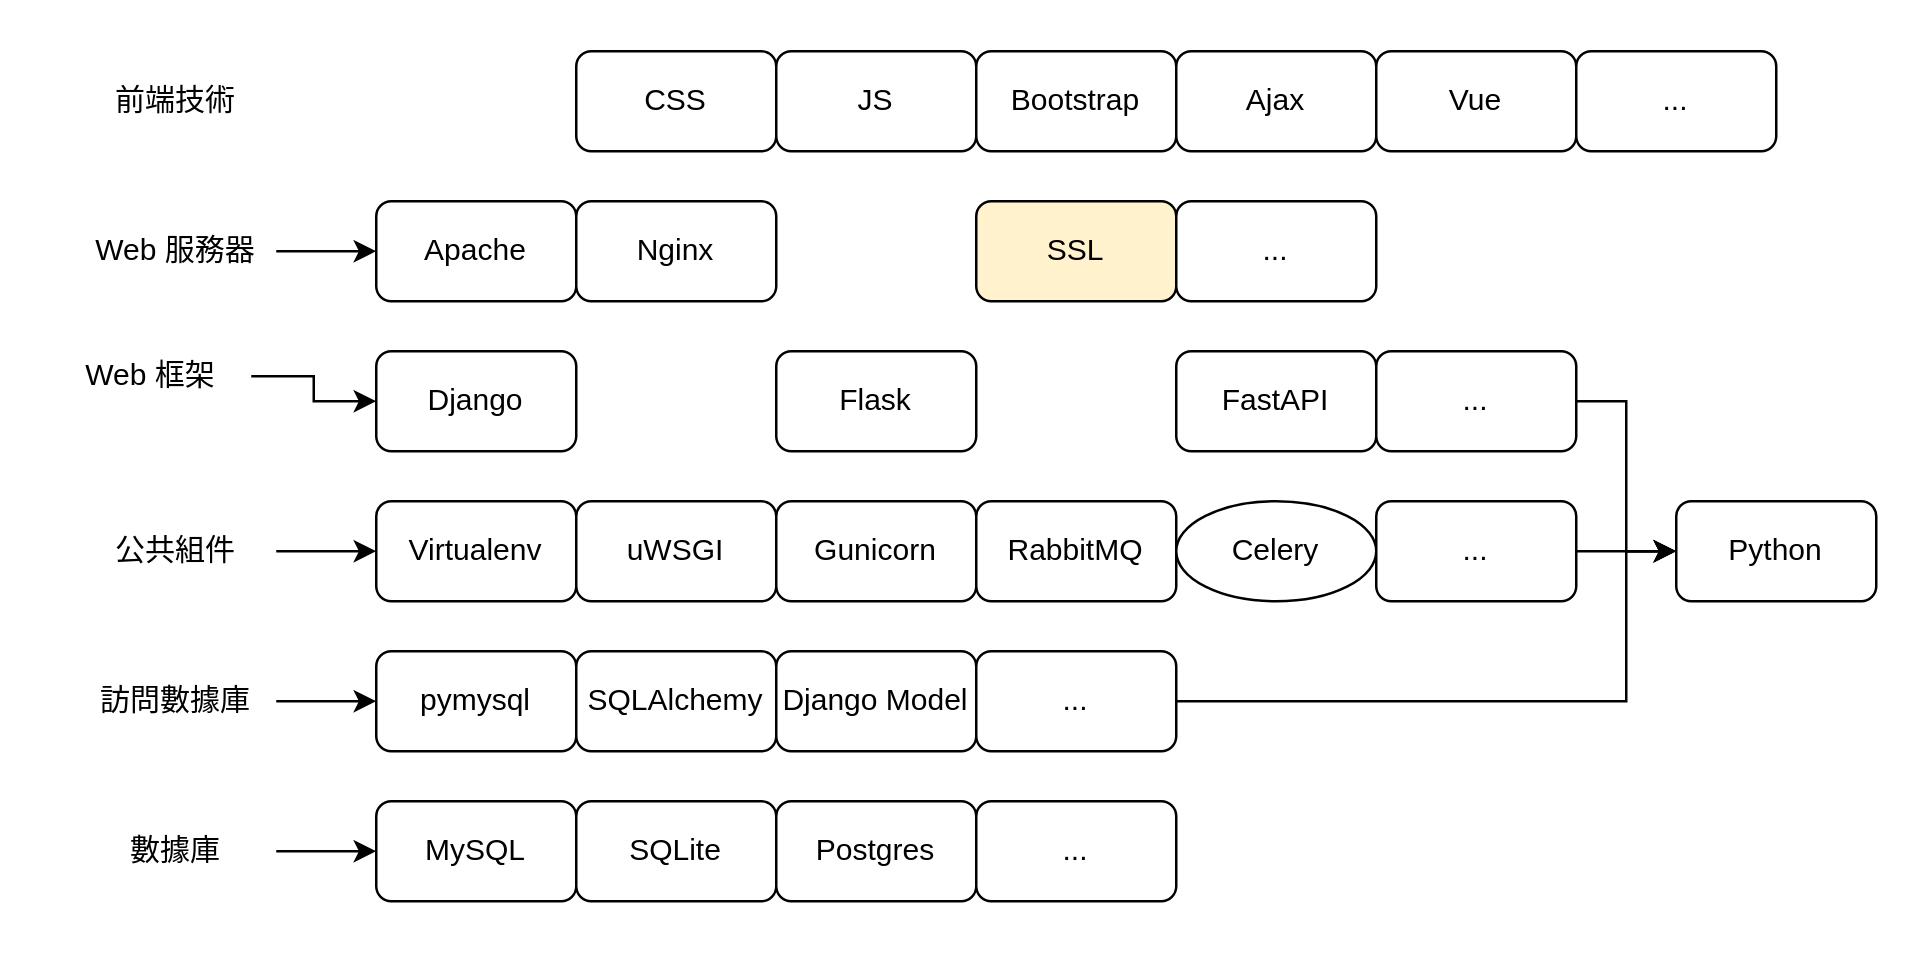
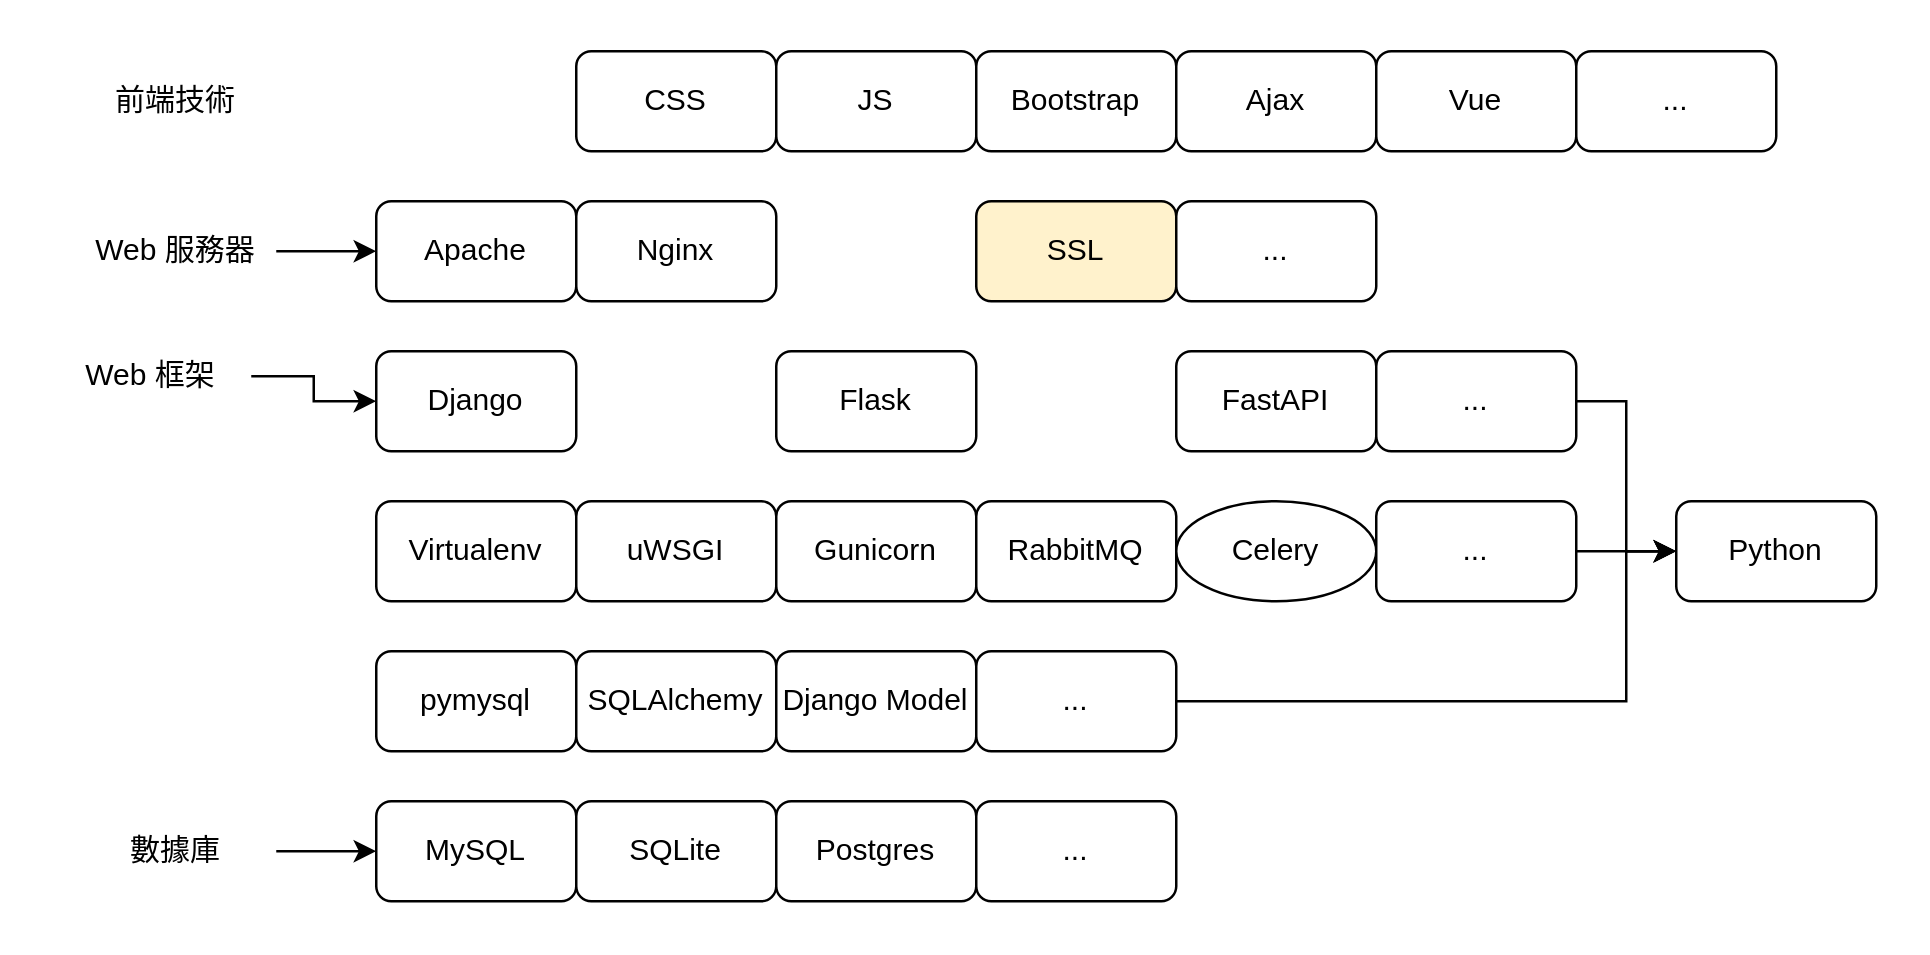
(176, 551) -> none
(318, 551) -> none
(176, 701) -> none
(318, 701) -> none
